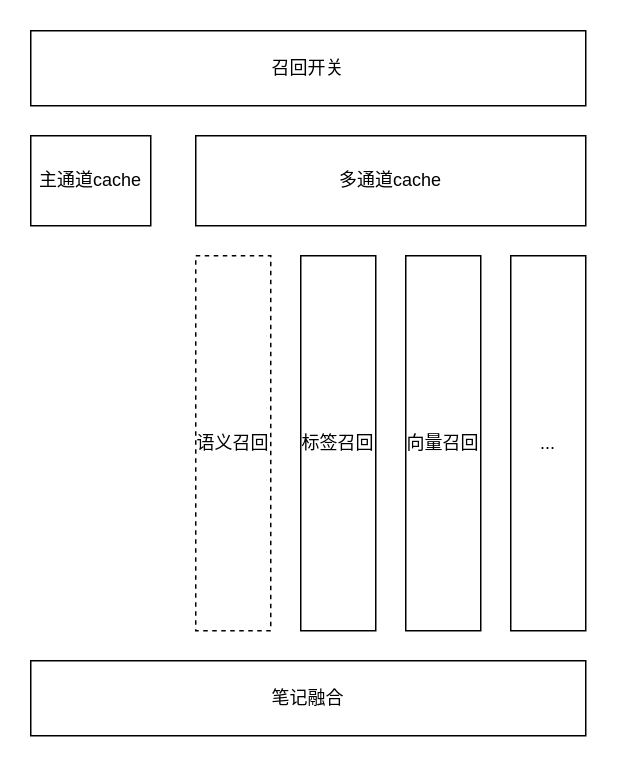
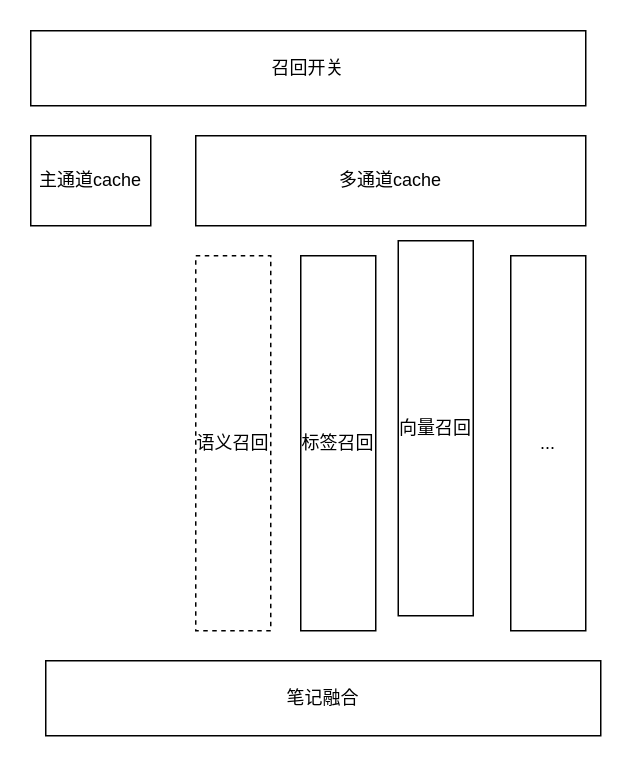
(443, 443) -> (436, 428)
(308, 698) -> (323, 698)
